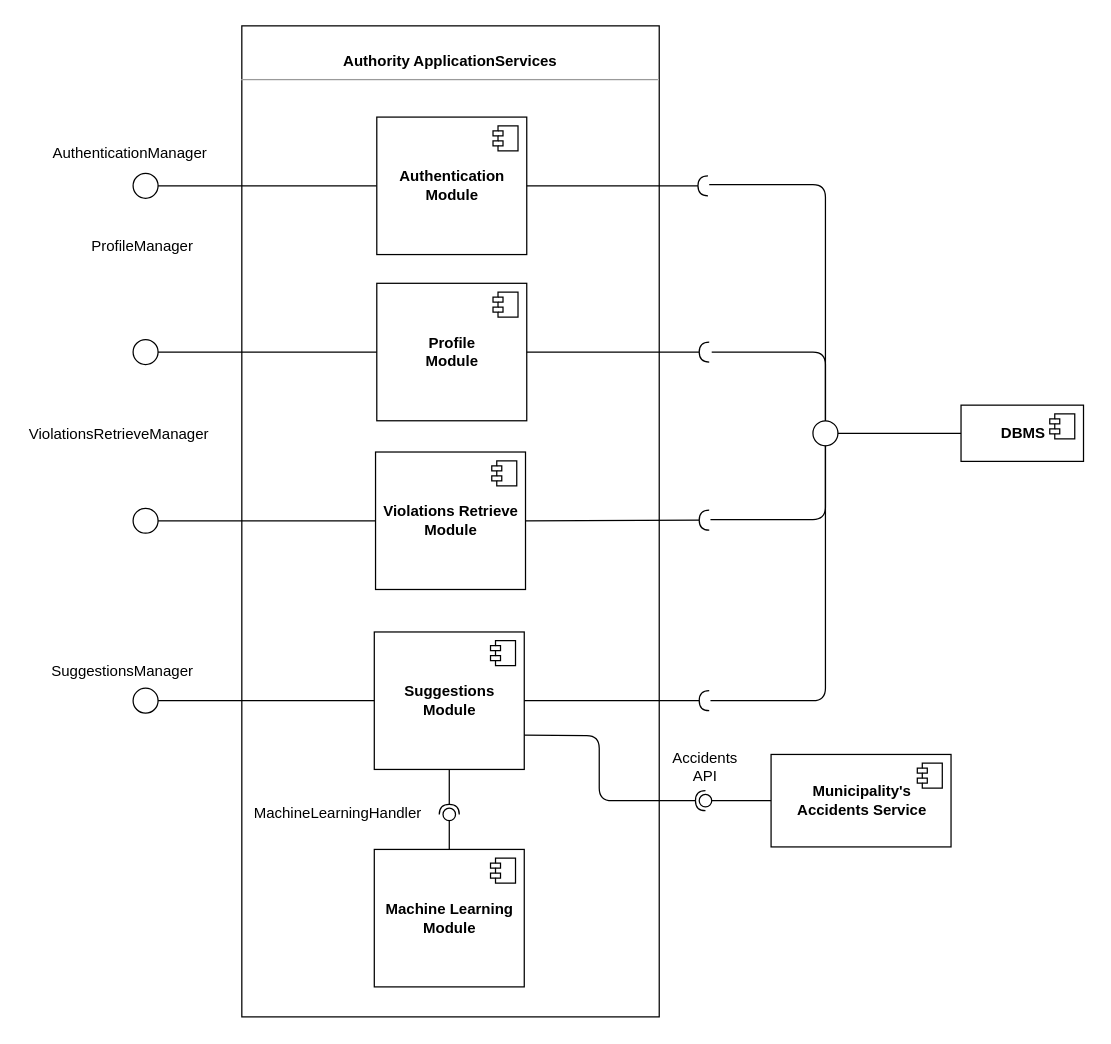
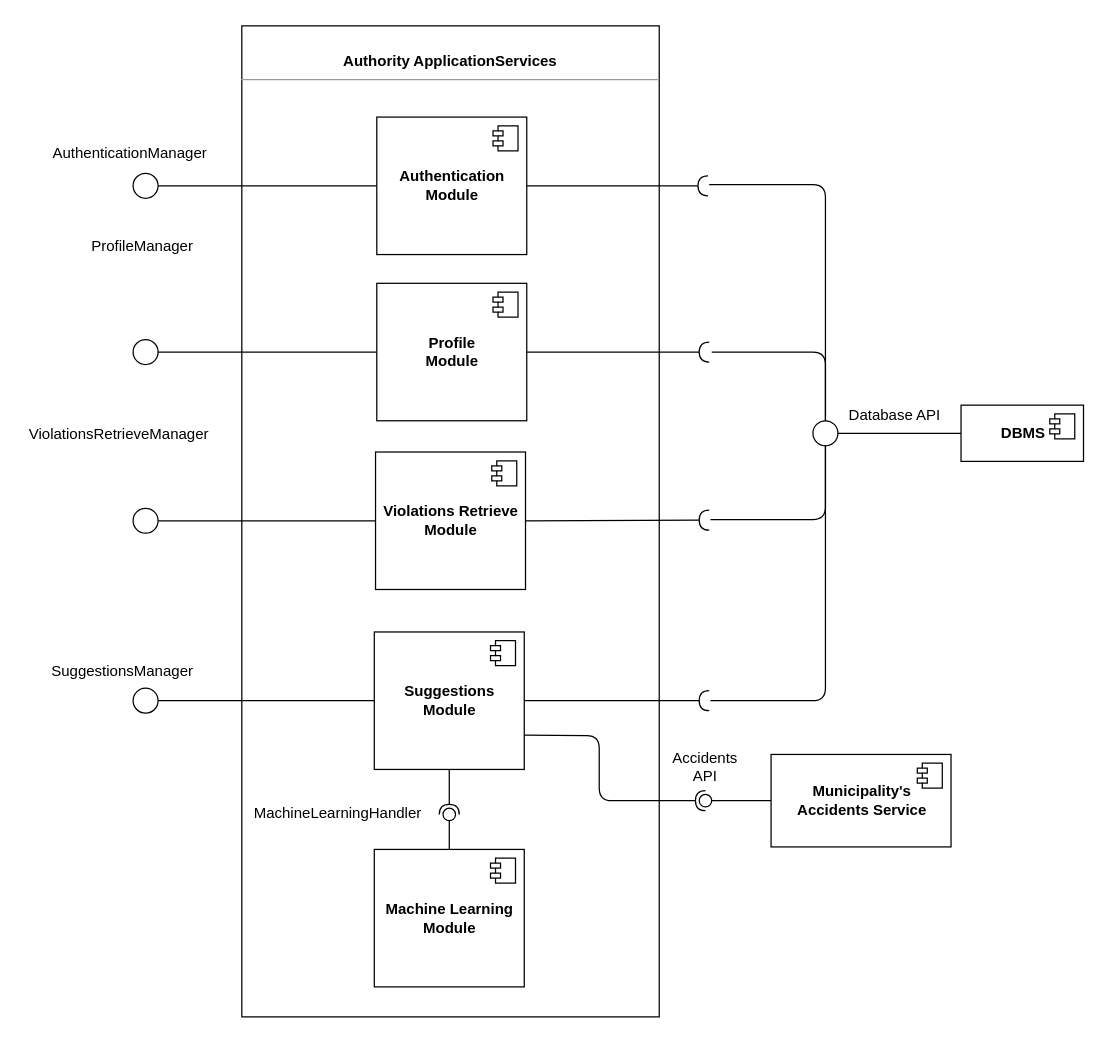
none -> (899, 412)
